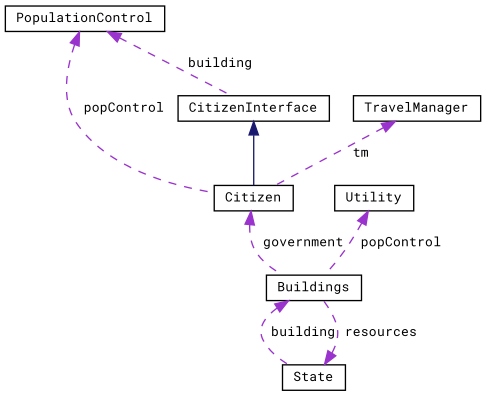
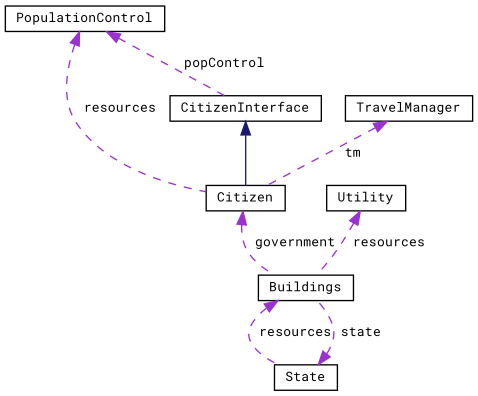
(217, 64) -> (221, 64)
(121, 108) -> (116, 108)
(398, 243) -> (386, 243)
(300, 333) -> (292, 333)
(378, 333) -> (357, 333)
